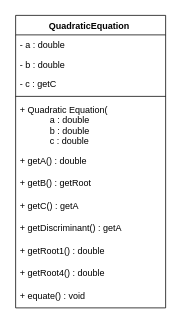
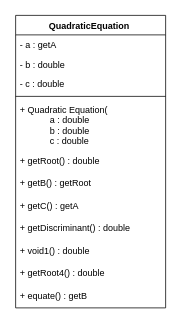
(44, 45) -> (40, 45)
(41, 84) -> (45, 84)
(56, 161) -> (64, 161)
(77, 228) -> (81, 228)
(67, 251) -> (58, 251)
(56, 296) -> (58, 296)
